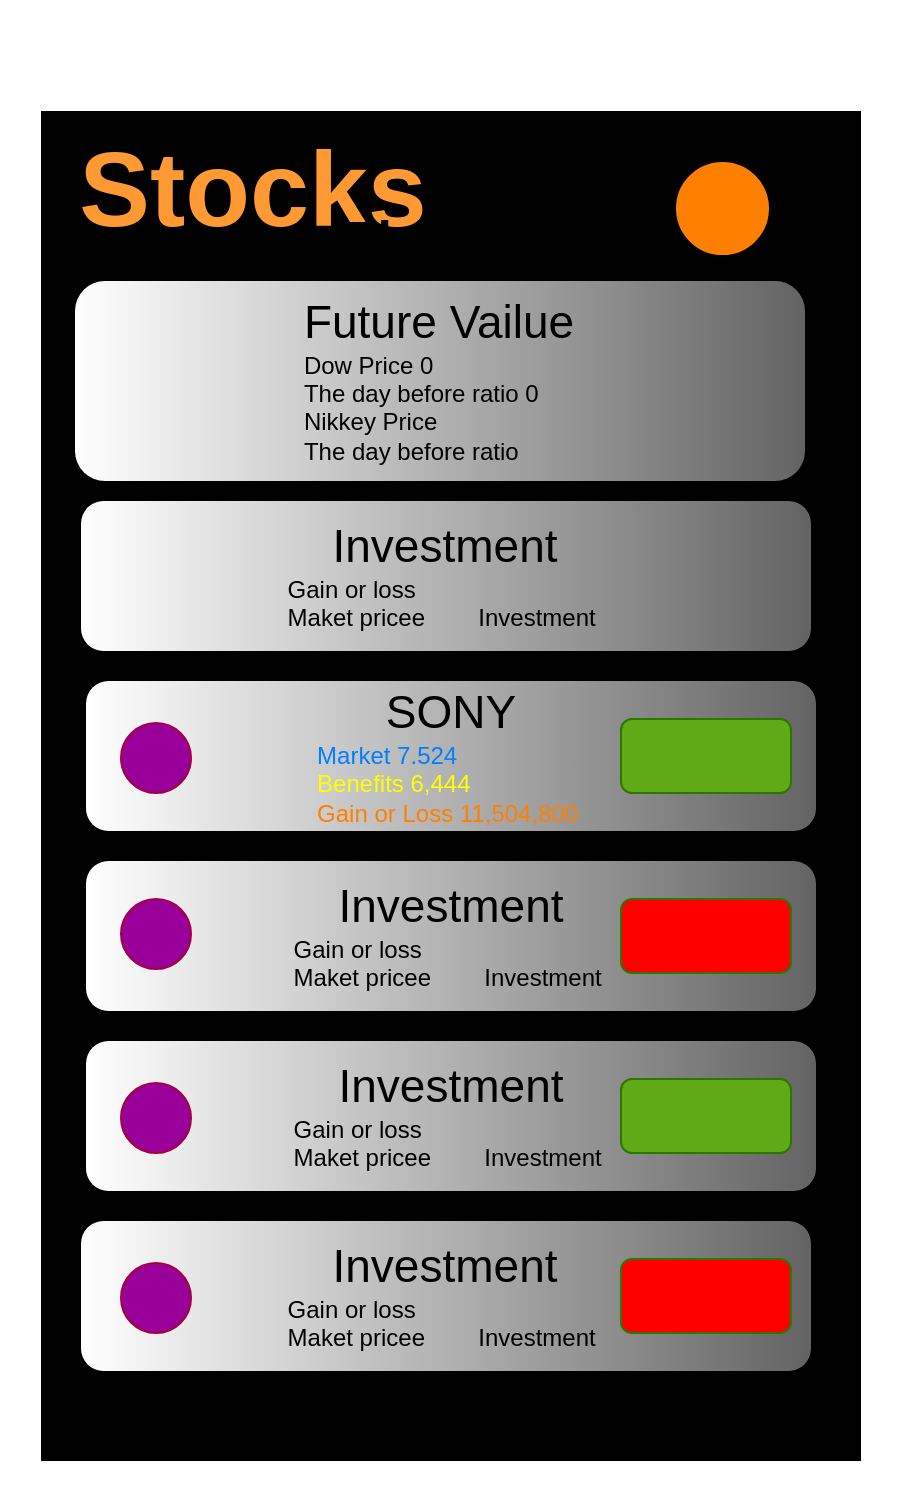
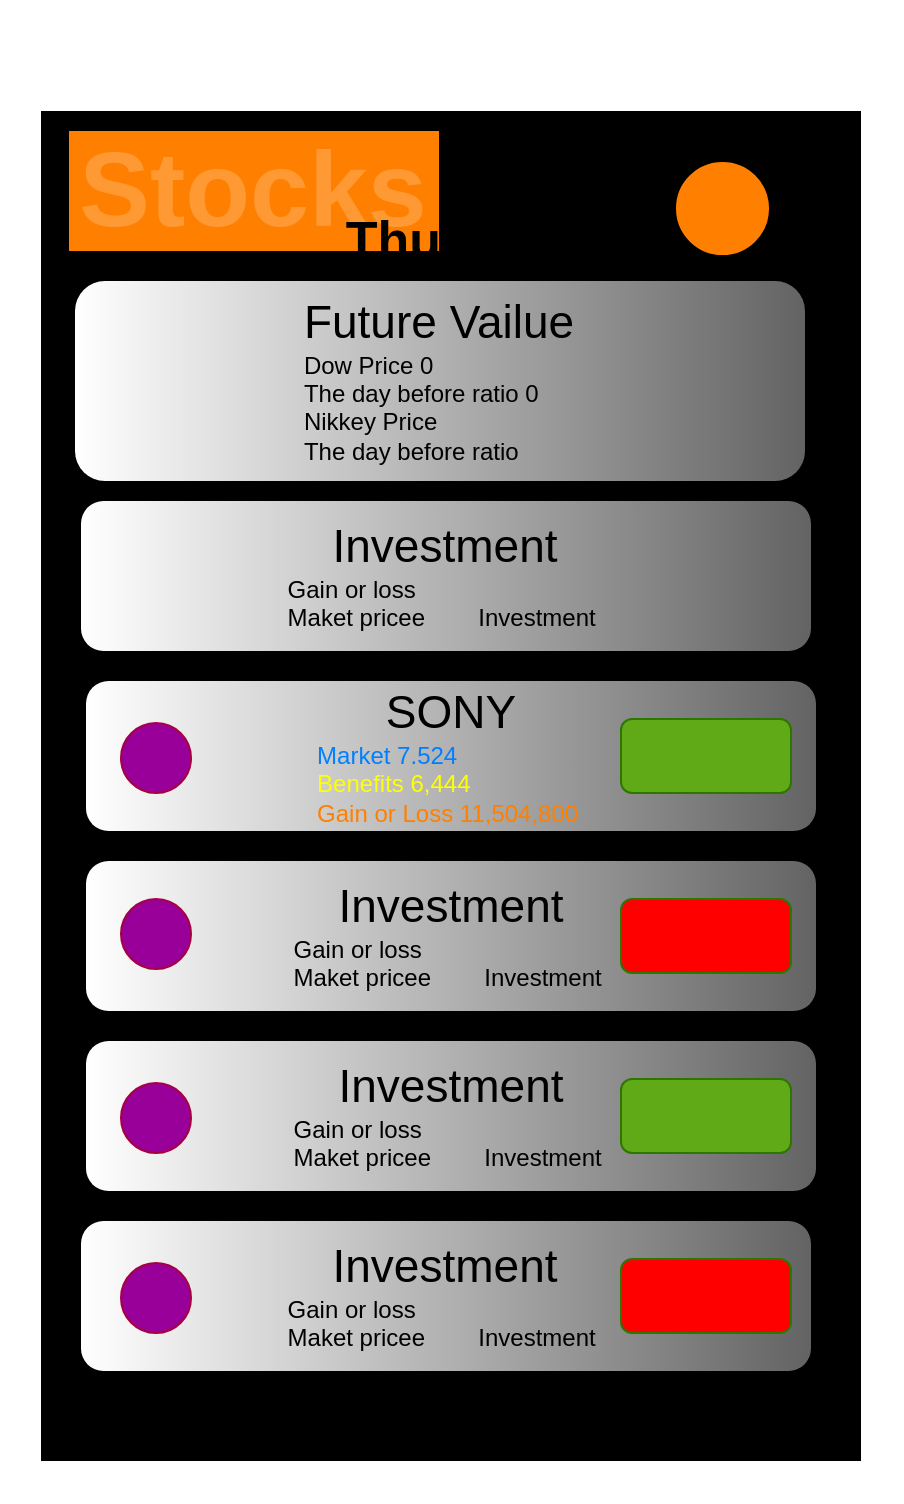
(254, 191) -> (254, 191)
(484, 241) -> (484, 241)
